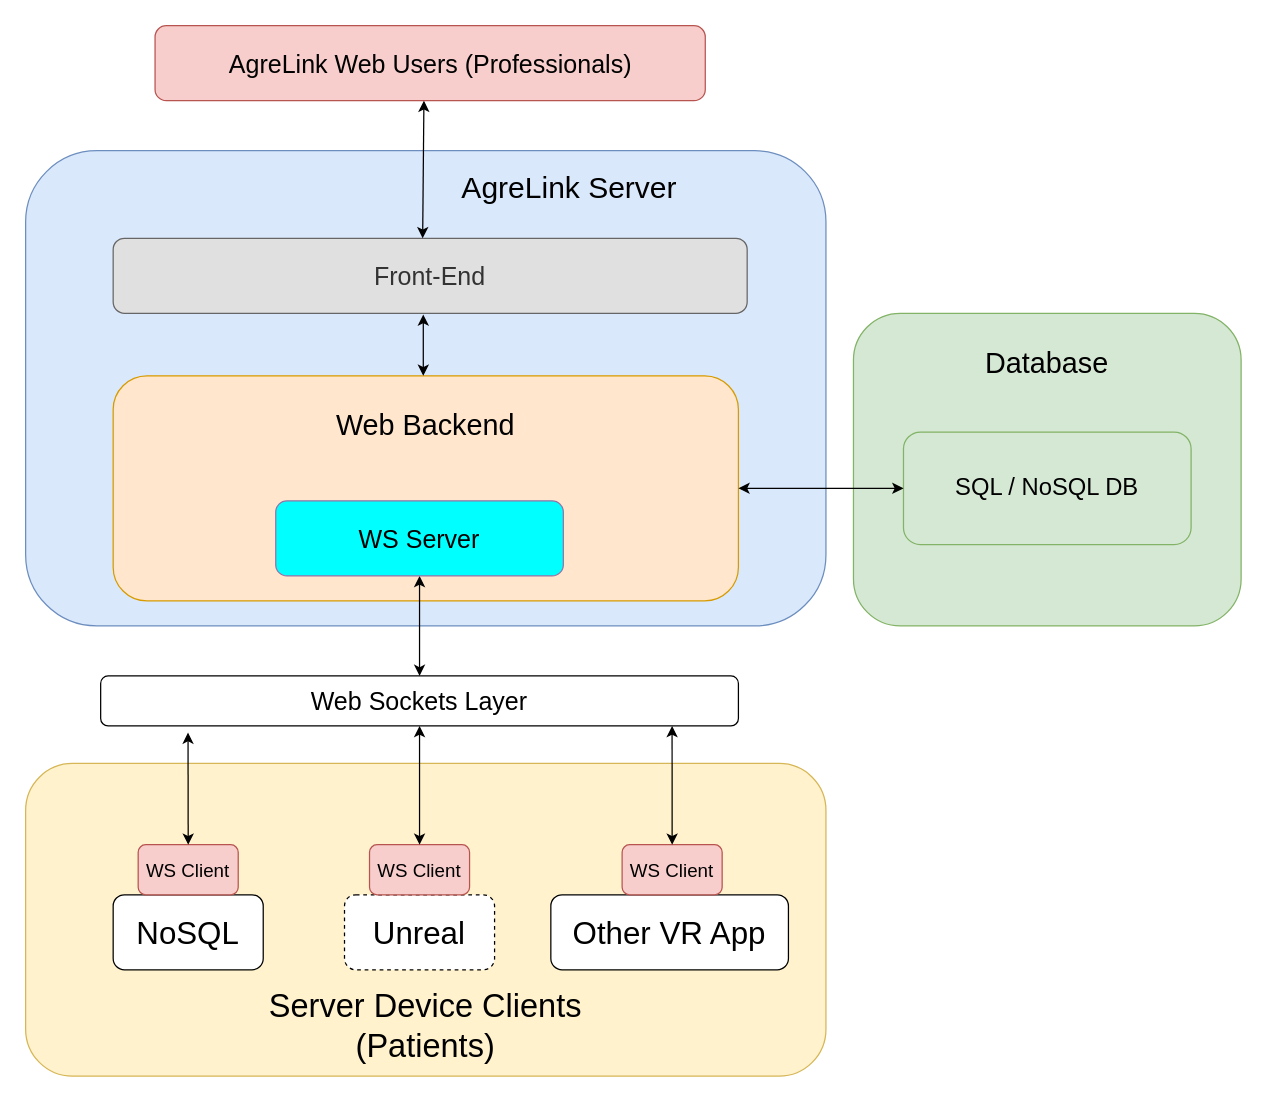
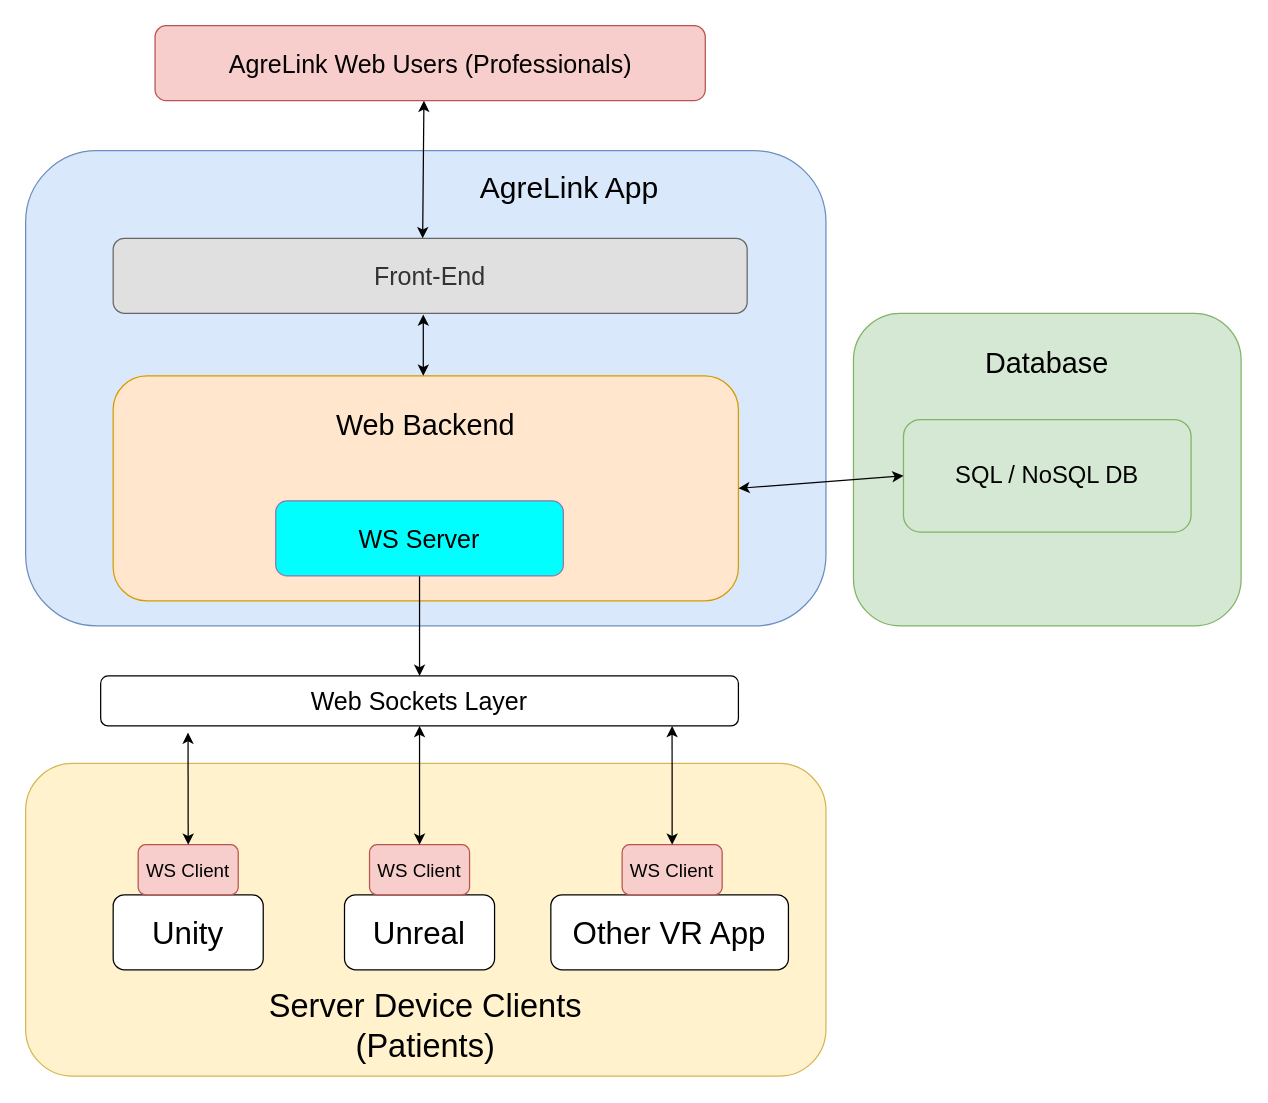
(569, 188) -> (569, 188)
(1047, 488) -> (1047, 476)
(419, 586) -> (419, 582)
(188, 932) -> (188, 932)
(419, 932) -> (419, 932)
